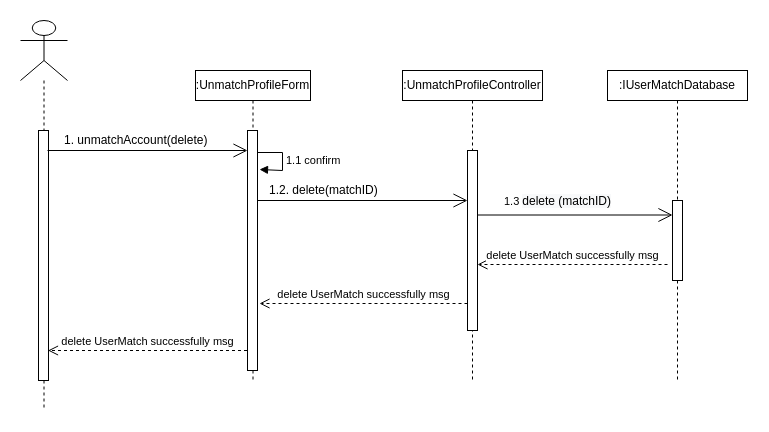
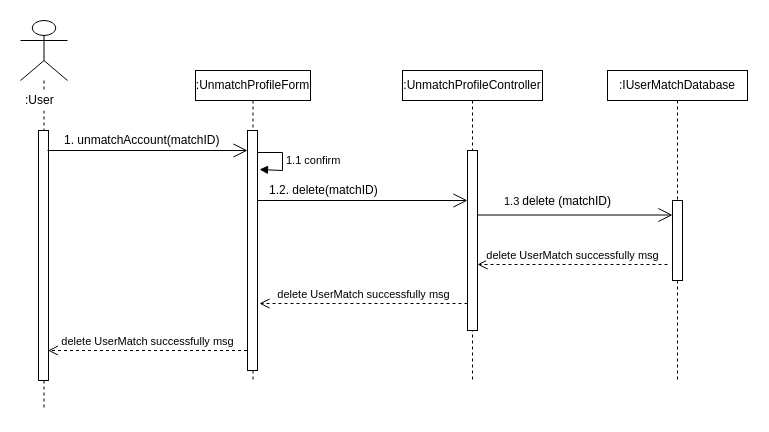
none -> (44, 101)
(144, 141) -> (149, 141)
